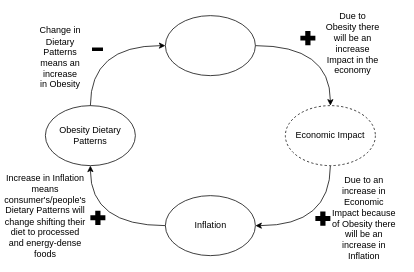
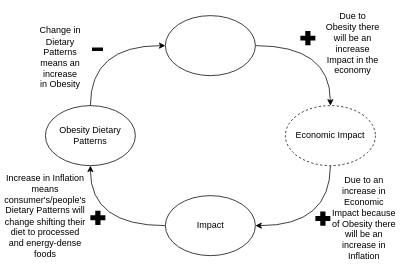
(211, 225) -> (211, 225)
